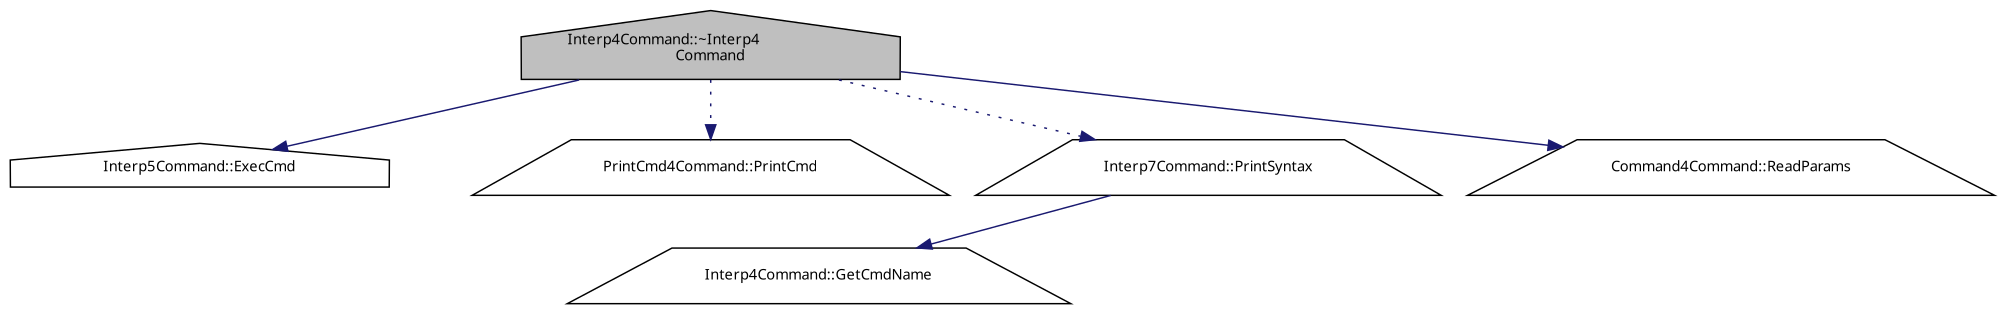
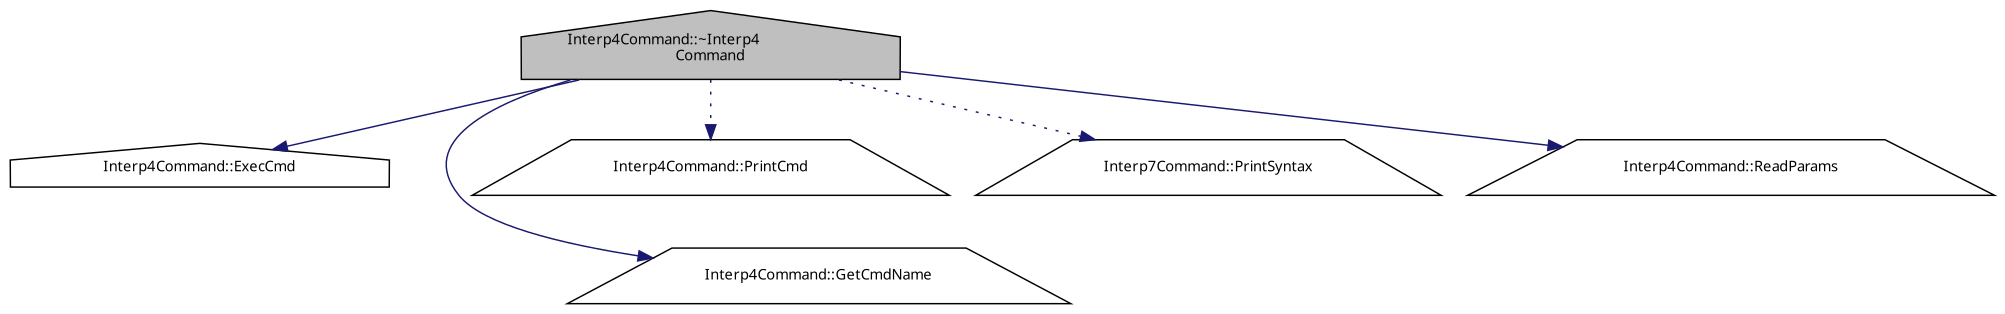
(200, 168) -> (200, 168)
(711, 168) -> (711, 168)
(1731, 168) -> (1731, 168)
(1021, 220) -> (459, 195)
